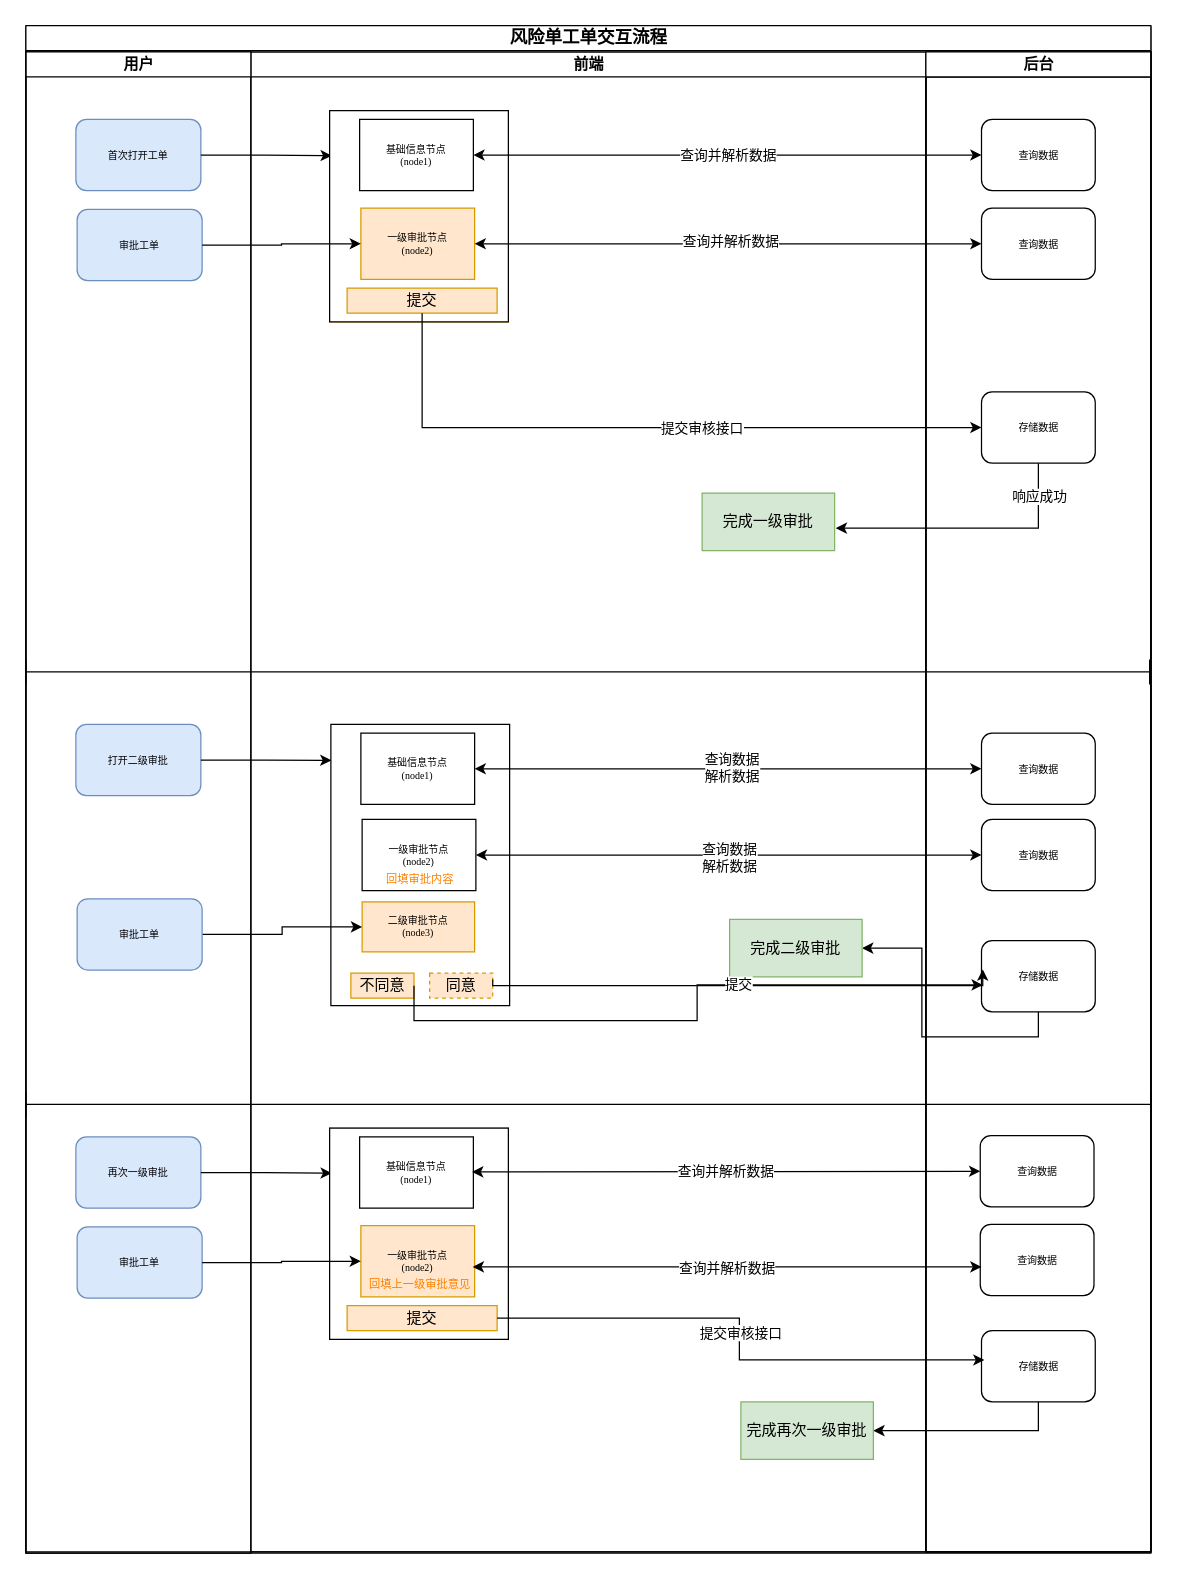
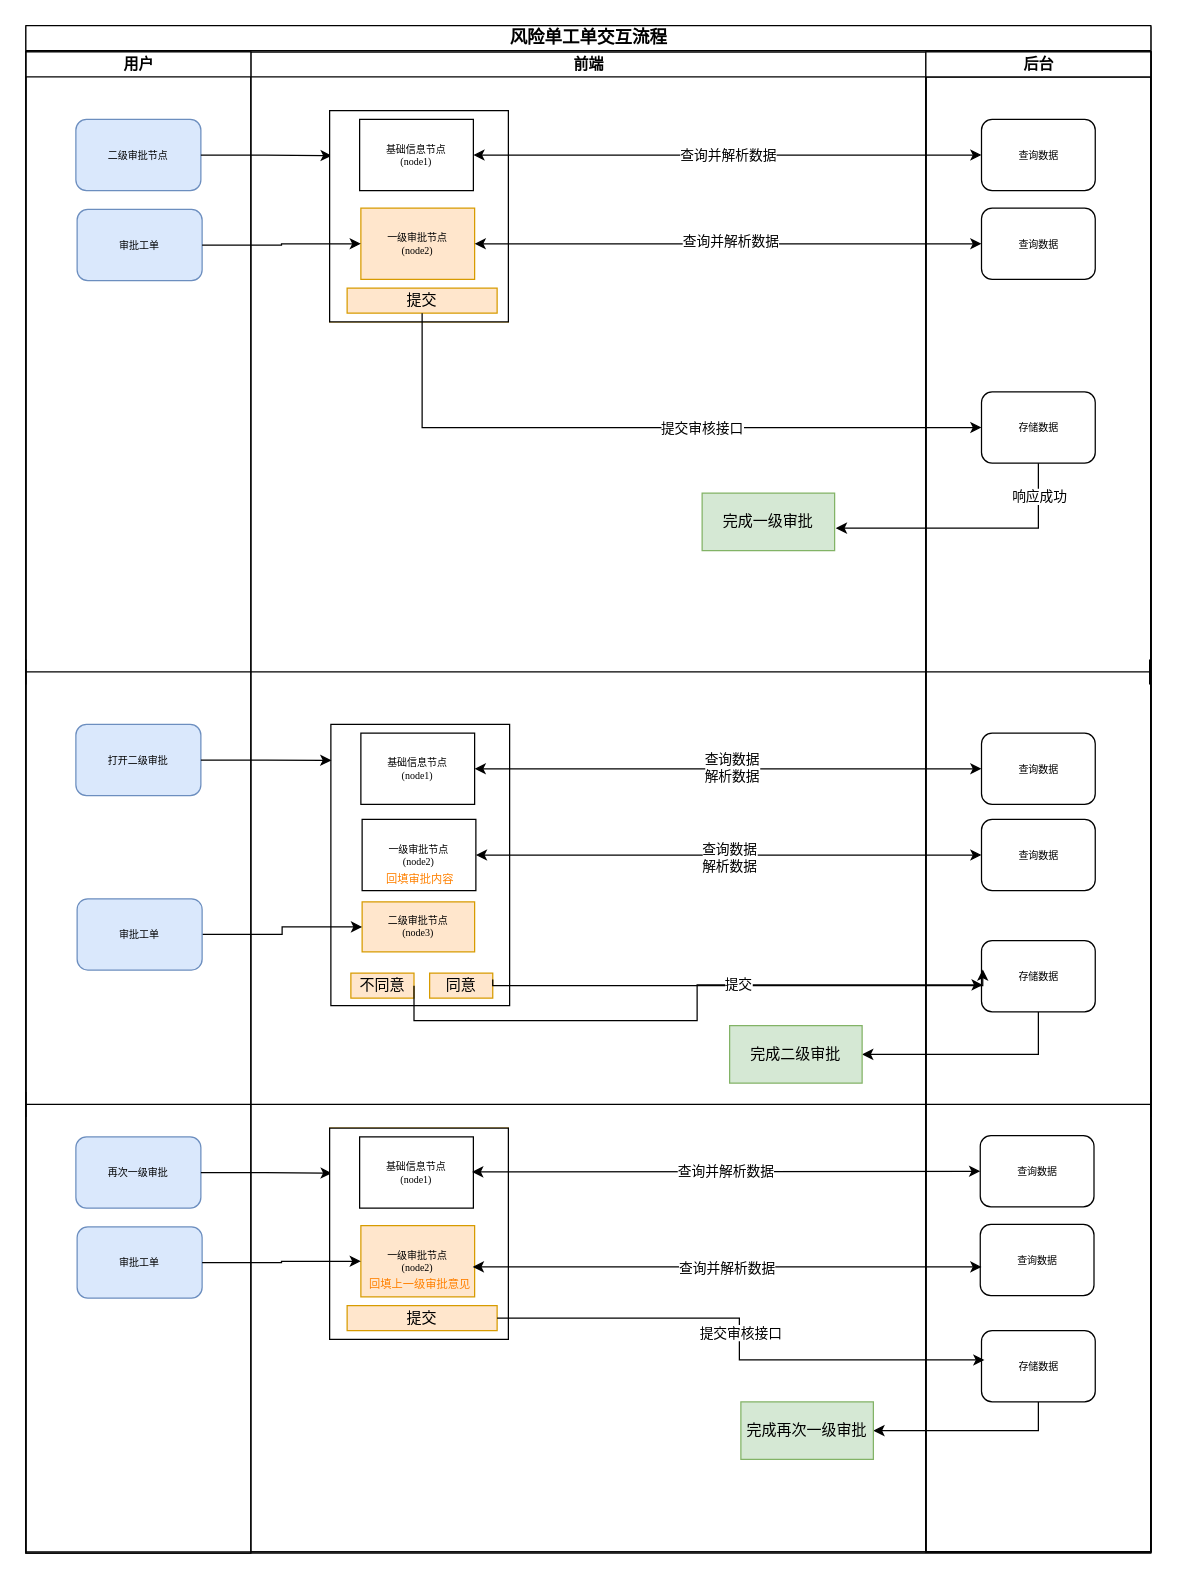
(138, 156) -> (138, 156)
(796, 948) -> (796, 1054)
(461, 986) -> (461, 986)
